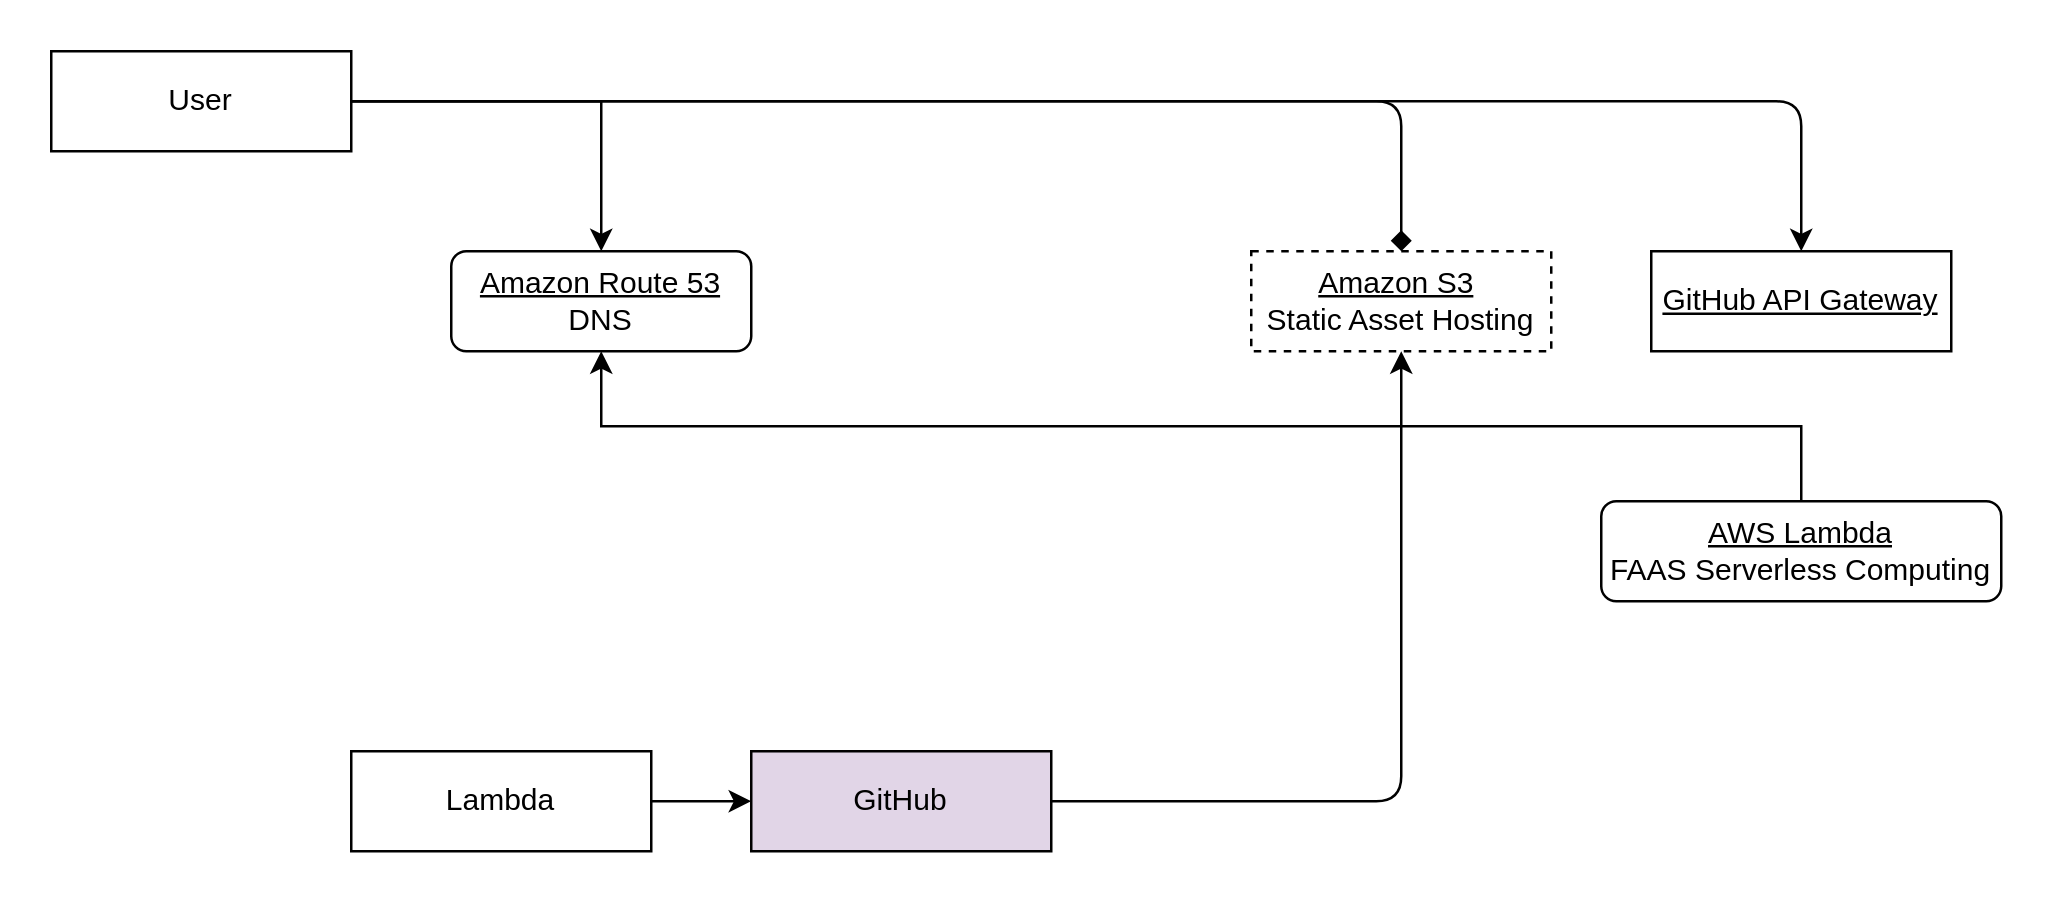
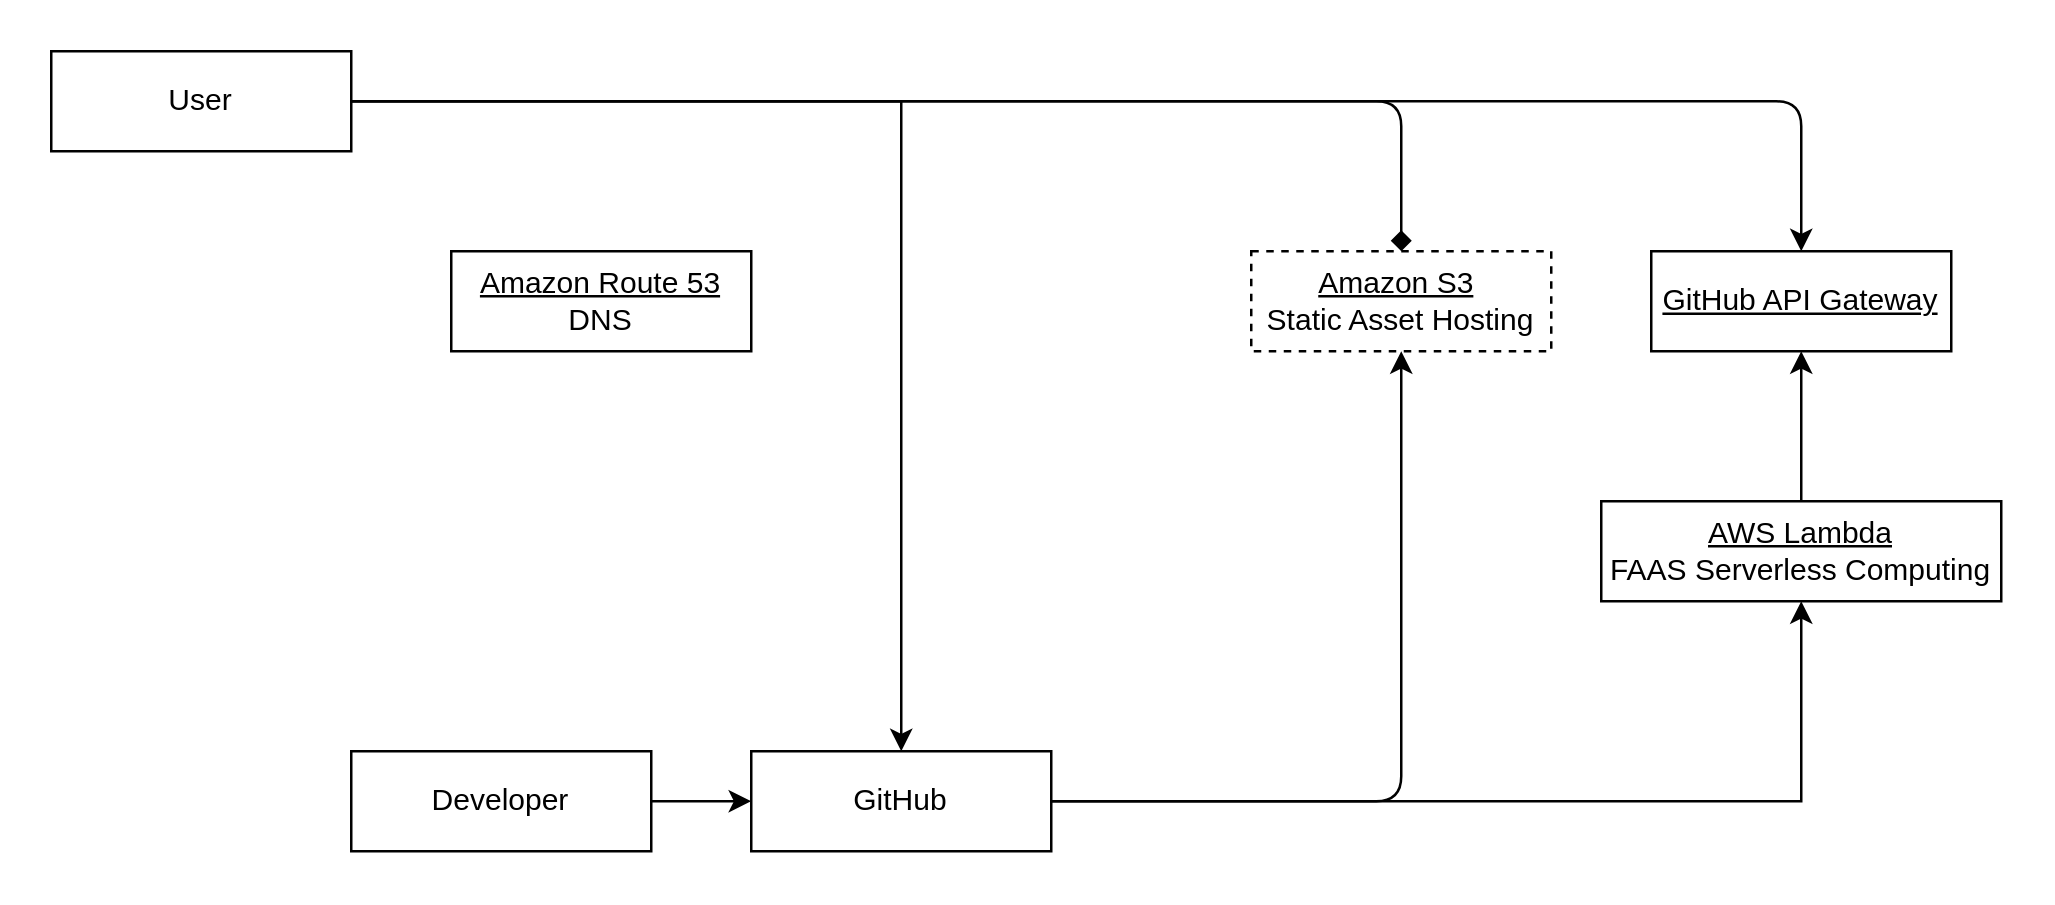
(601, 170) -> (901, 263)
(601, 301) -> (601, 301)
(1151, 426) -> (1801, 398)
(1801, 551) -> (1801, 551)
(501, 801) -> (501, 801)
(901, 801) -> (901, 801)
none -> (1689, 801)
